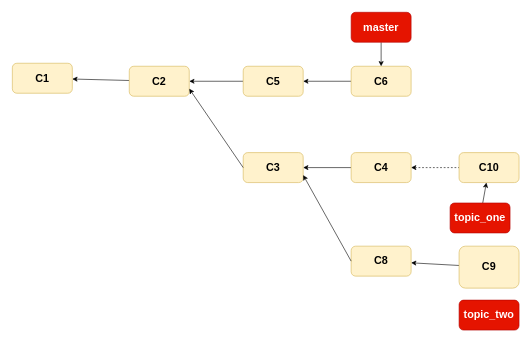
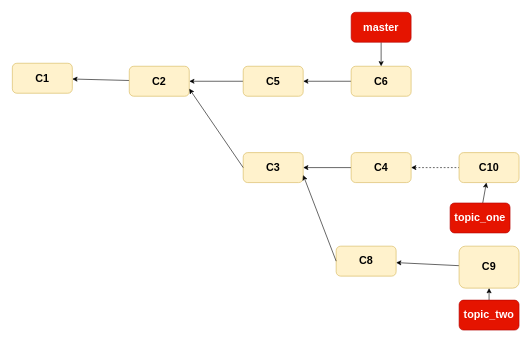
(381, 261) -> (366, 261)
none -> (489, 293)
